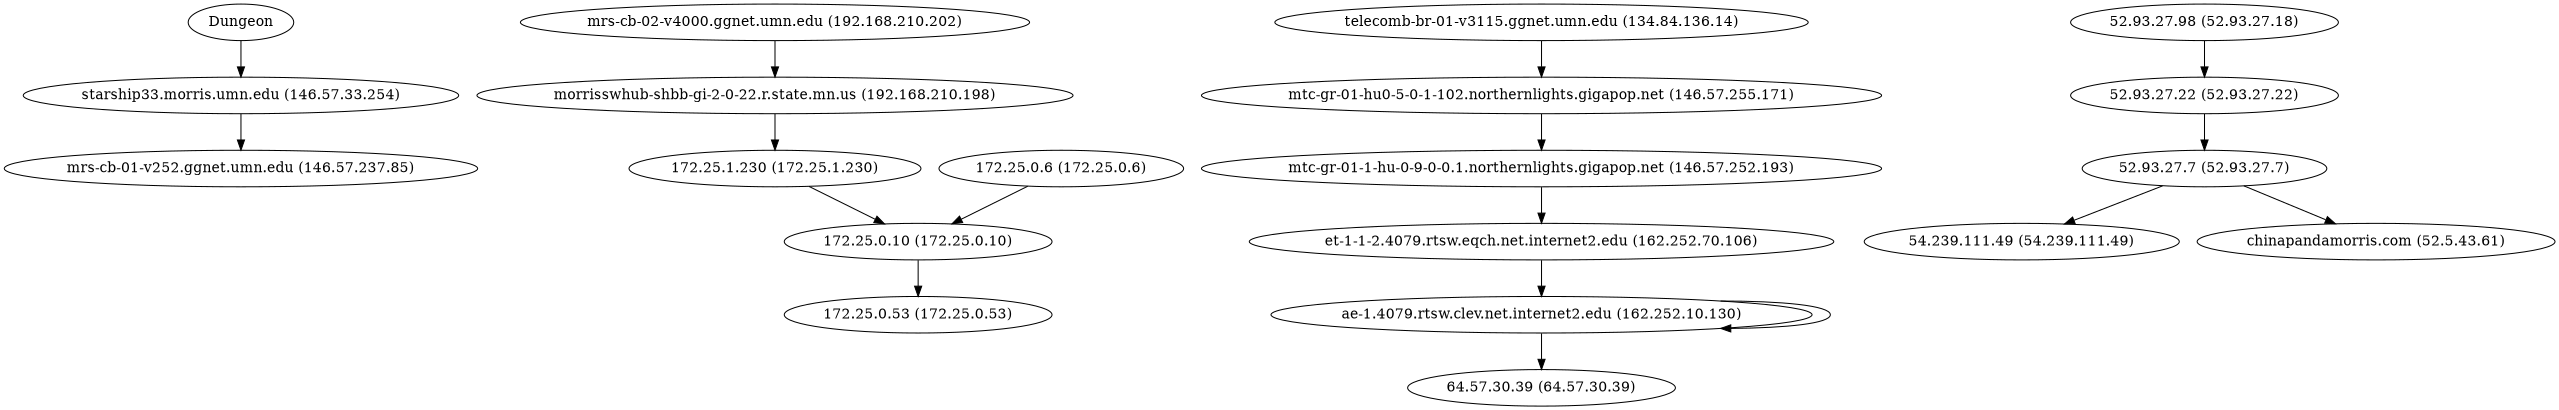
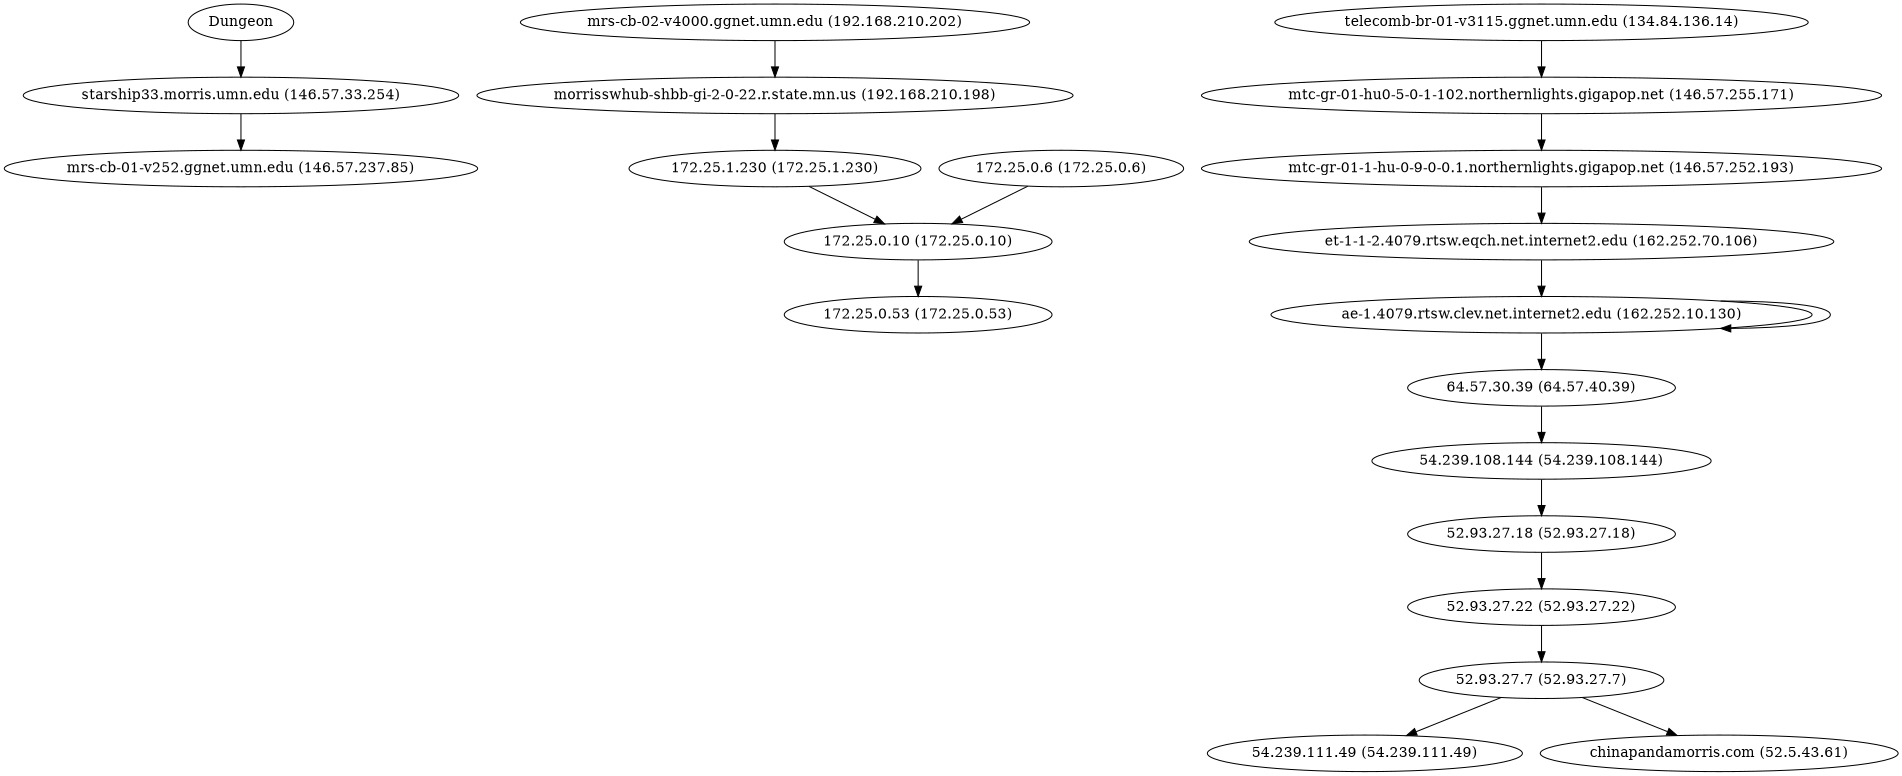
(2204, 22) -> (1541, 534)
(1541, 388) -> (1541, 388)
none -> (1541, 461)
